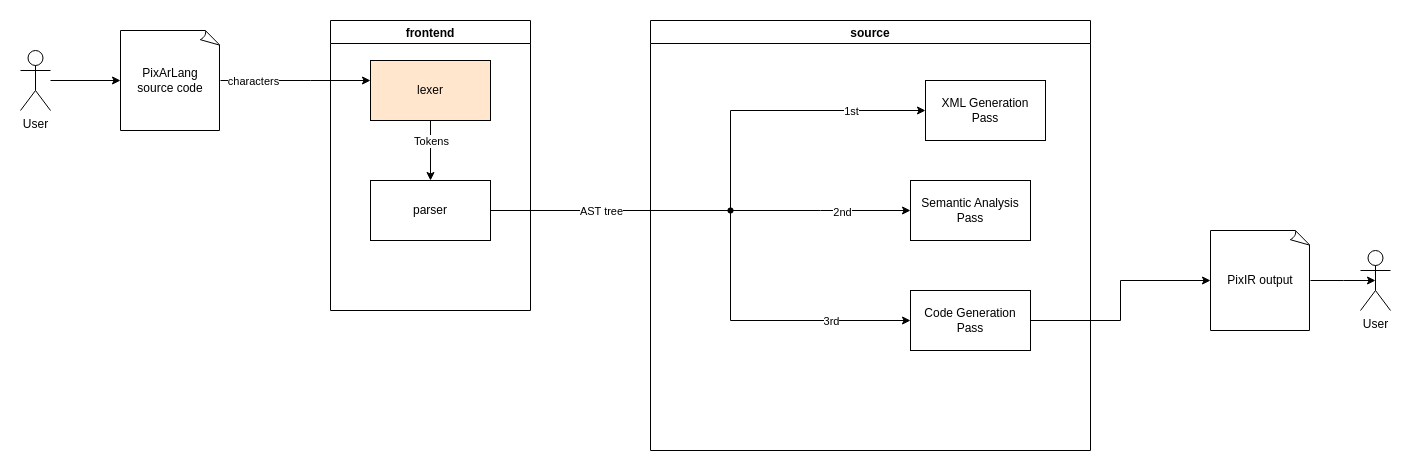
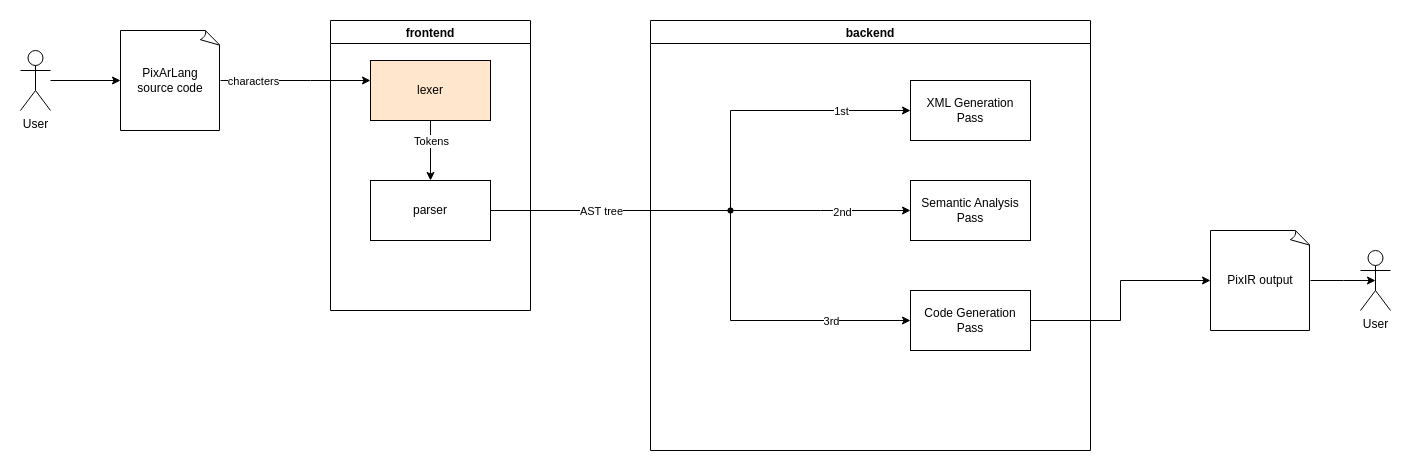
(870, 33) -> (870, 33)
(986, 111) -> (971, 111)
